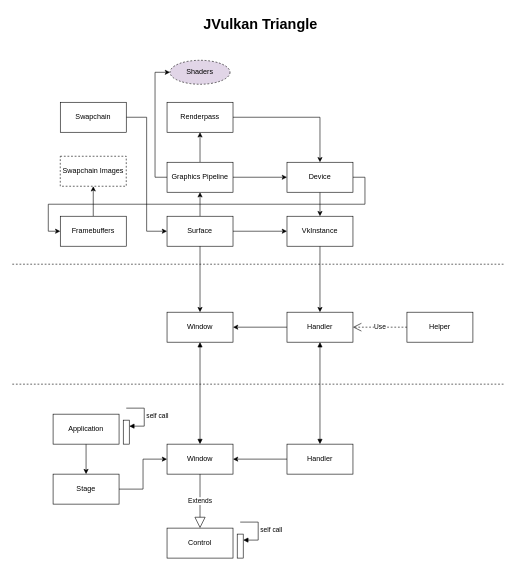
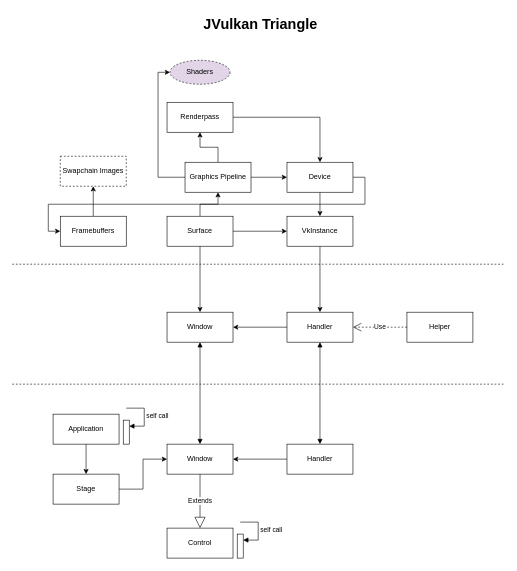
(93, 117) -> none
(147, 173) -> none
(200, 177) -> (218, 177)
